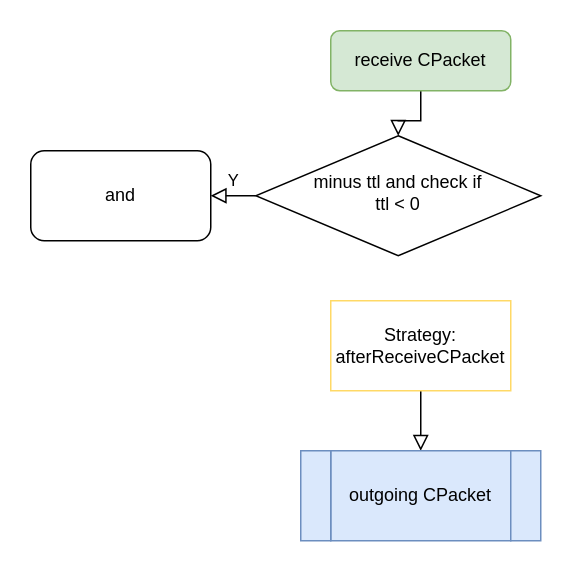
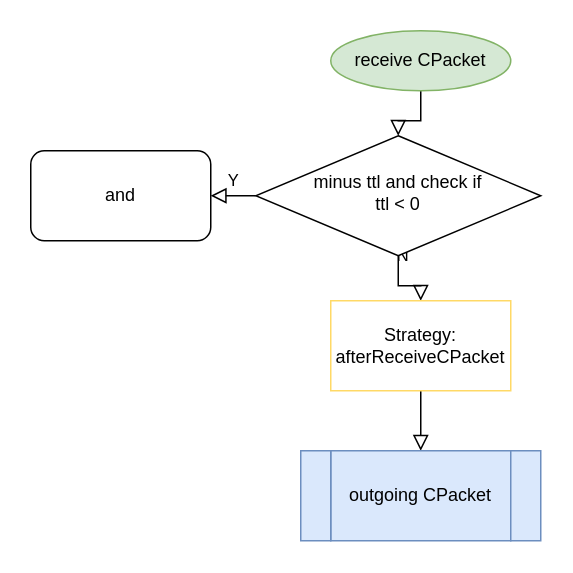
(421, 61) -> (421, 61)
none -> (398, 282)
